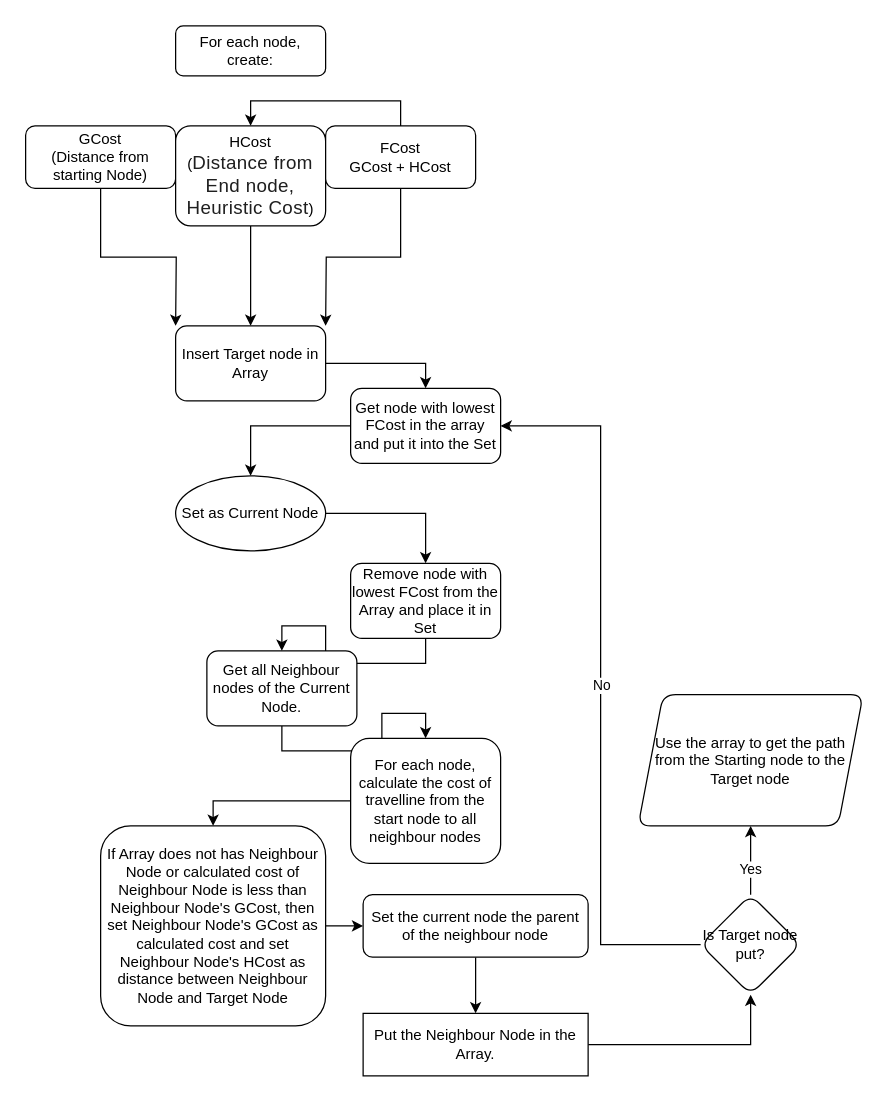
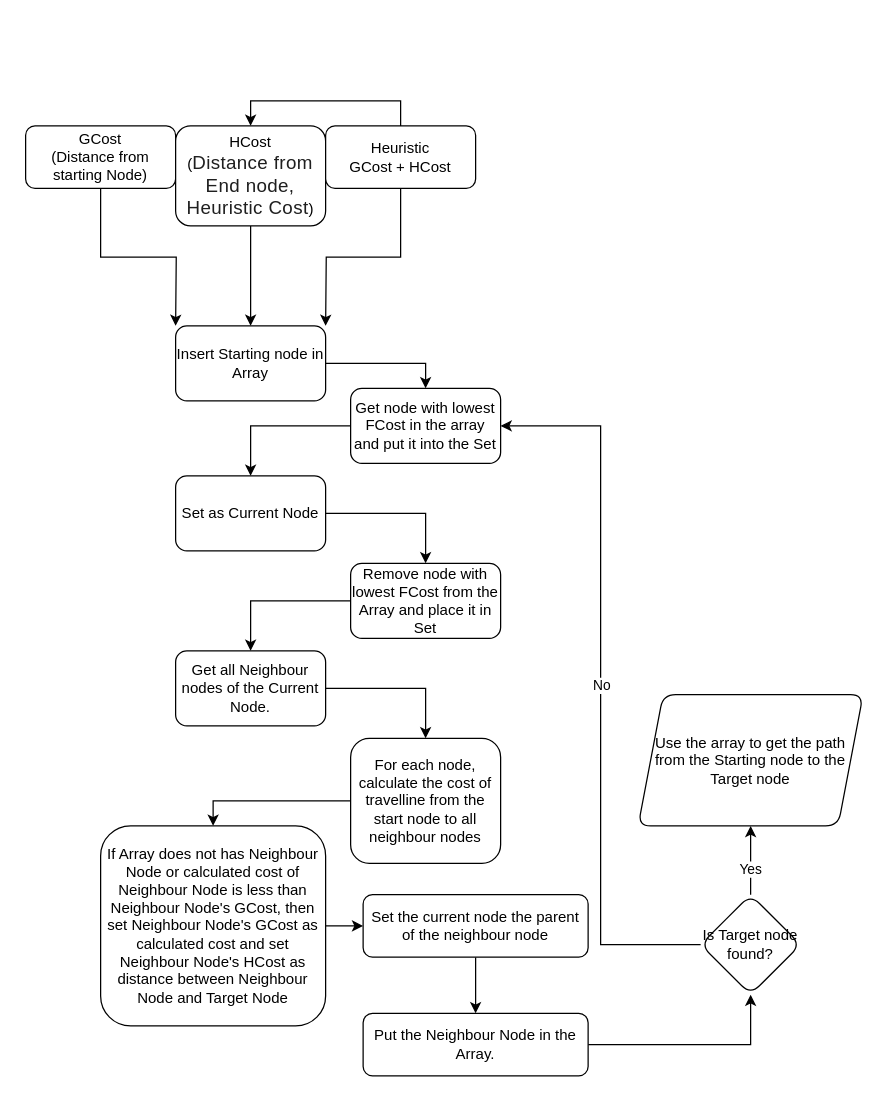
(251, 51) -> none
(401, 157) -> (401, 157)
(251, 363) -> (251, 363)
(251, 513) -> (251, 513)
(282, 688) -> (251, 688)
(751, 944) -> (751, 944)
(476, 1044) -> (476, 1044)
